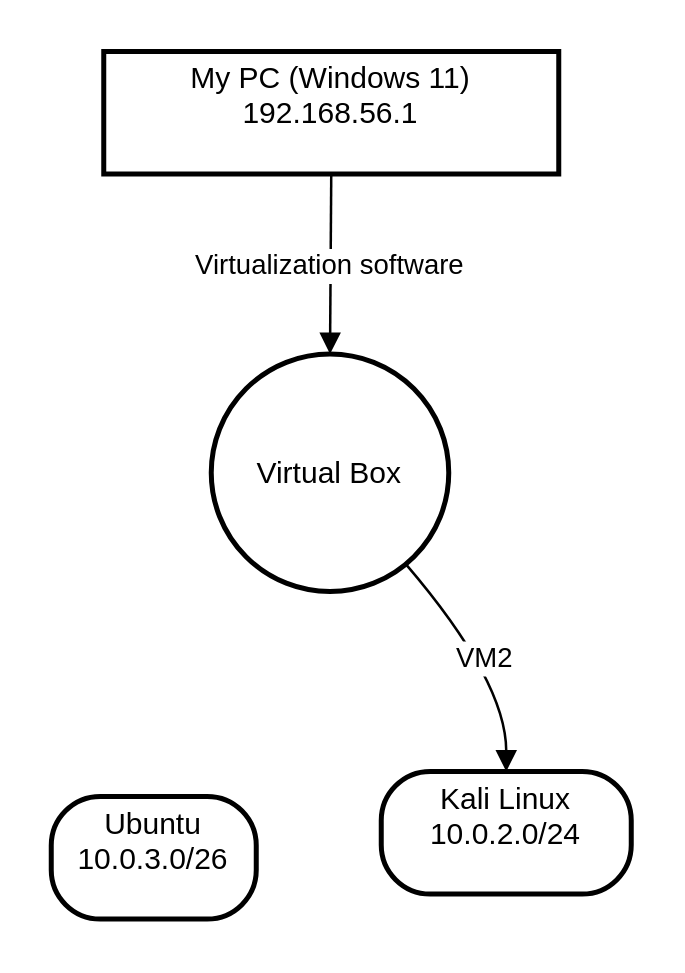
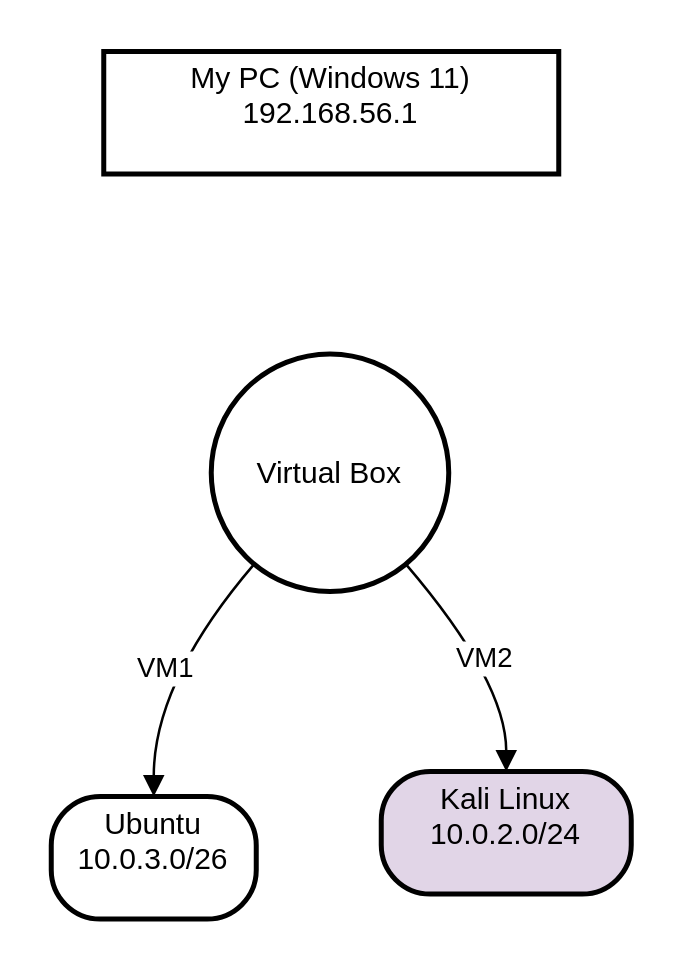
(331, 257) -> none
none -> (186, 661)
(506, 833) -> (506, 833)
